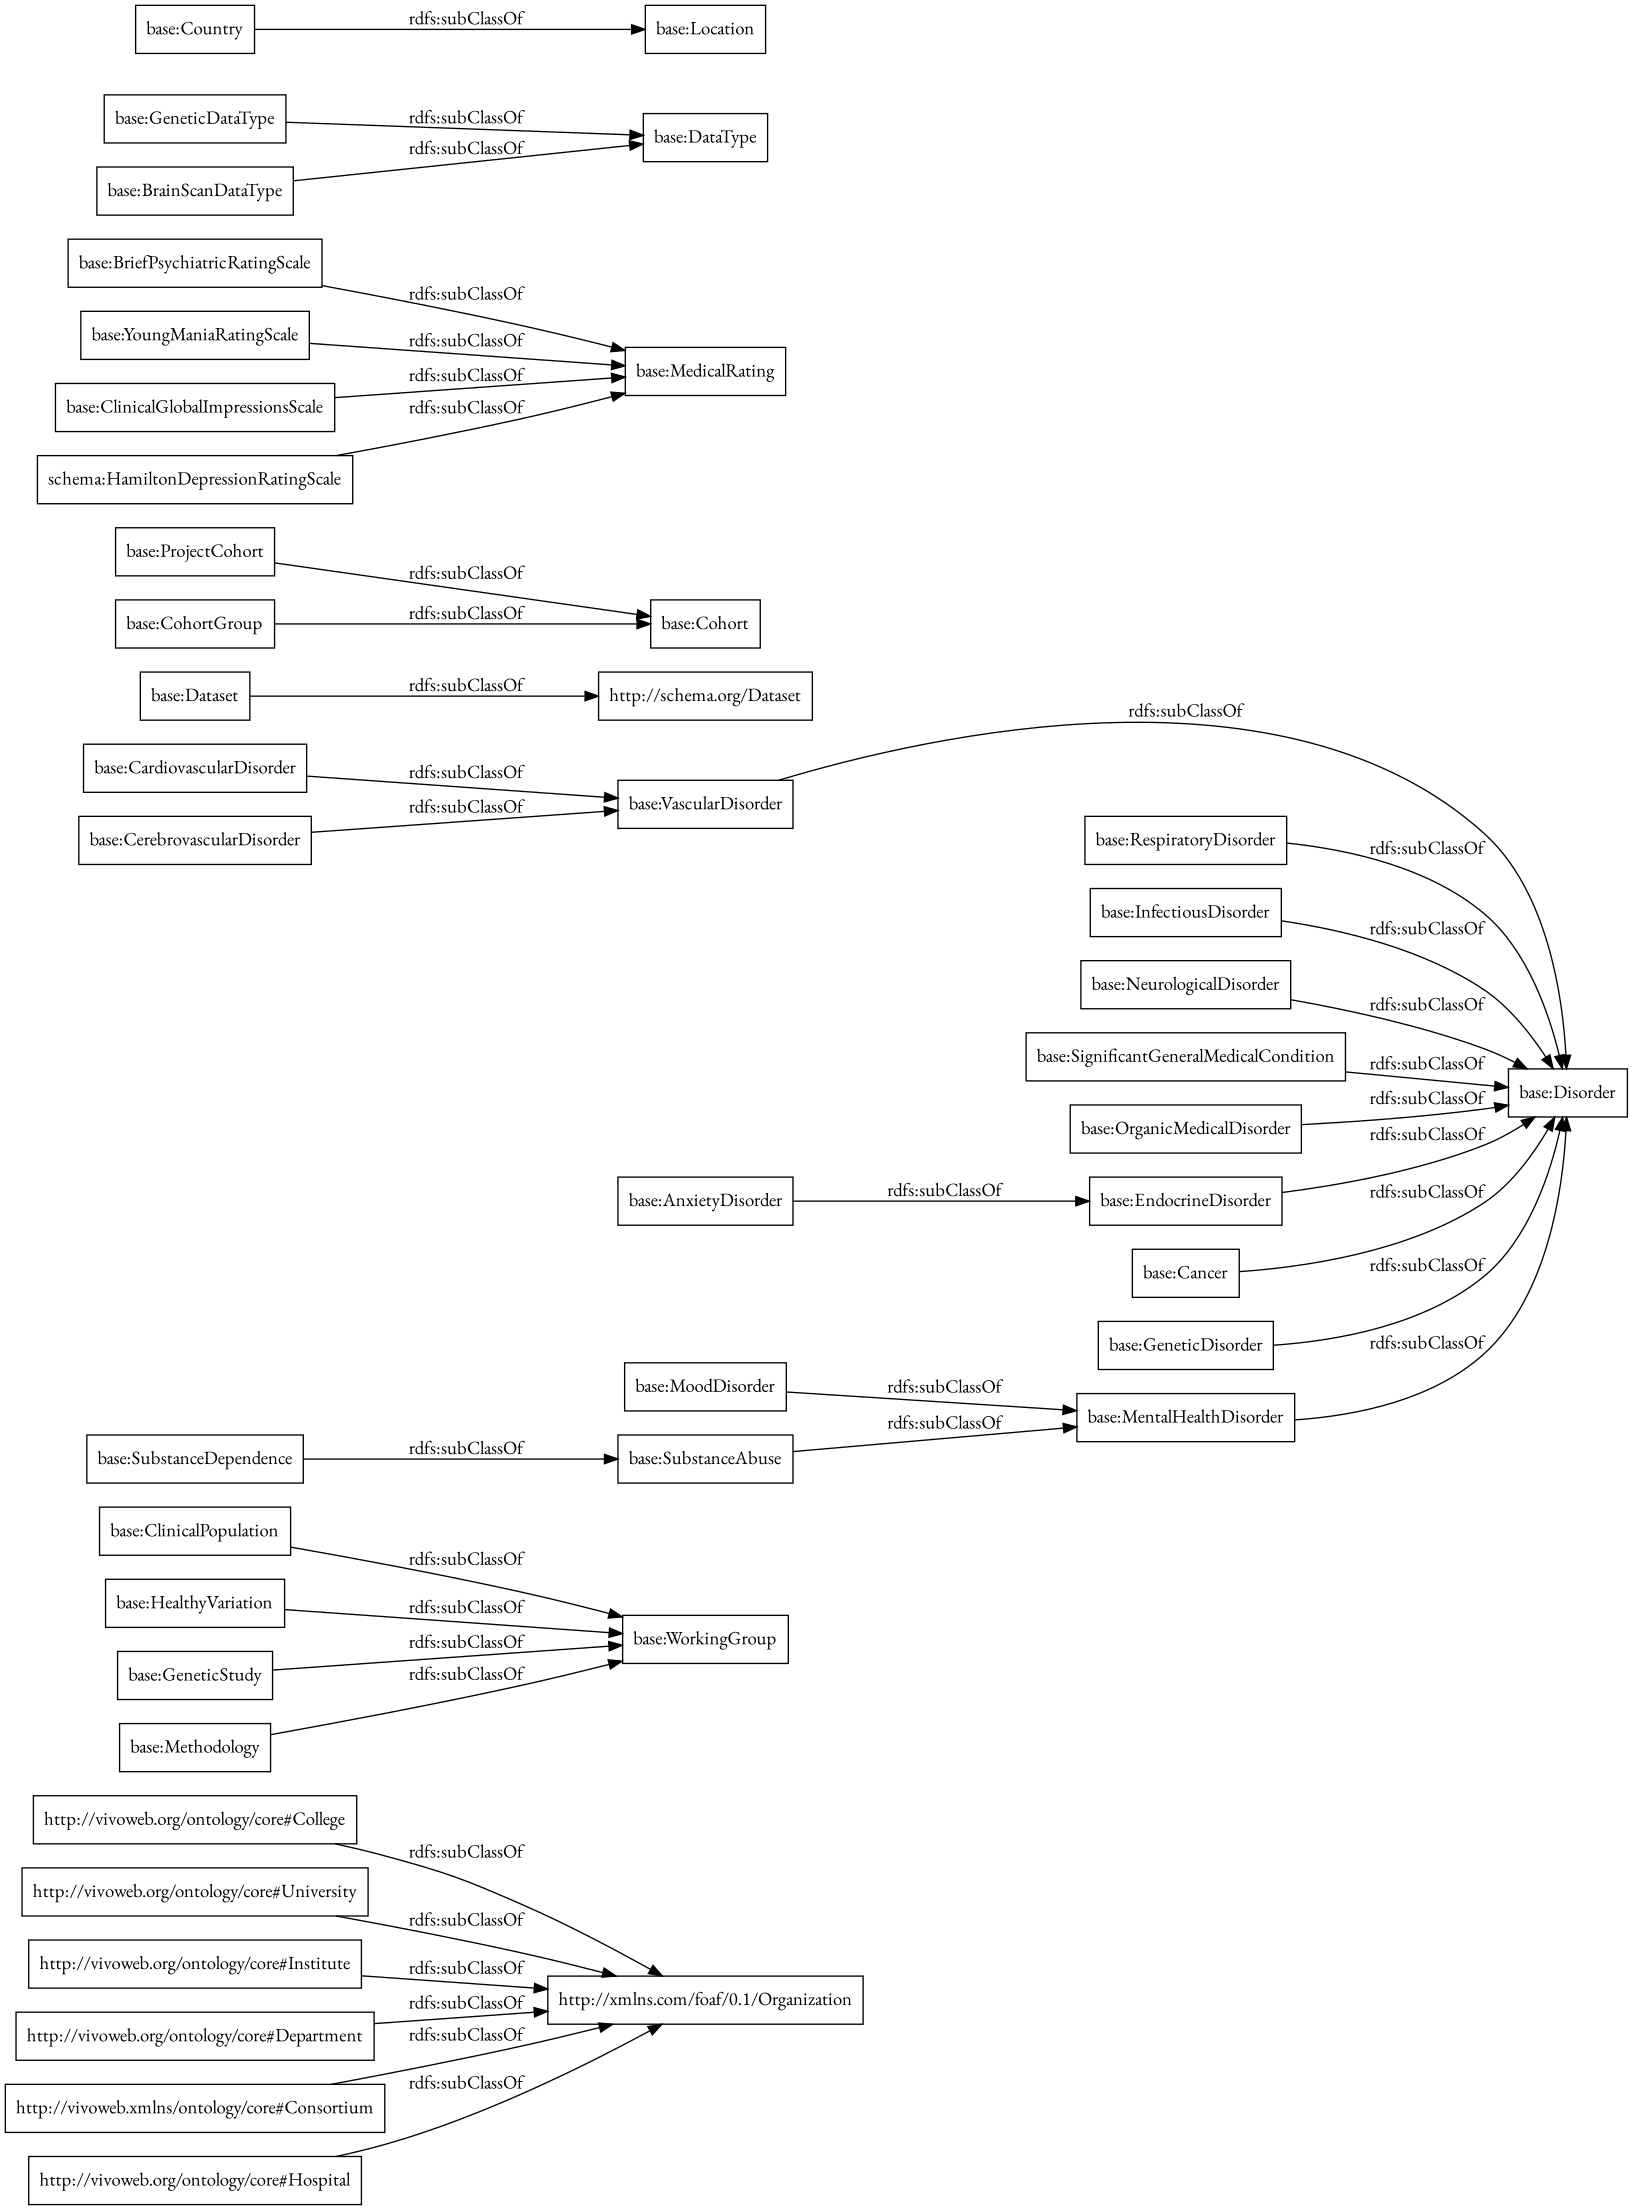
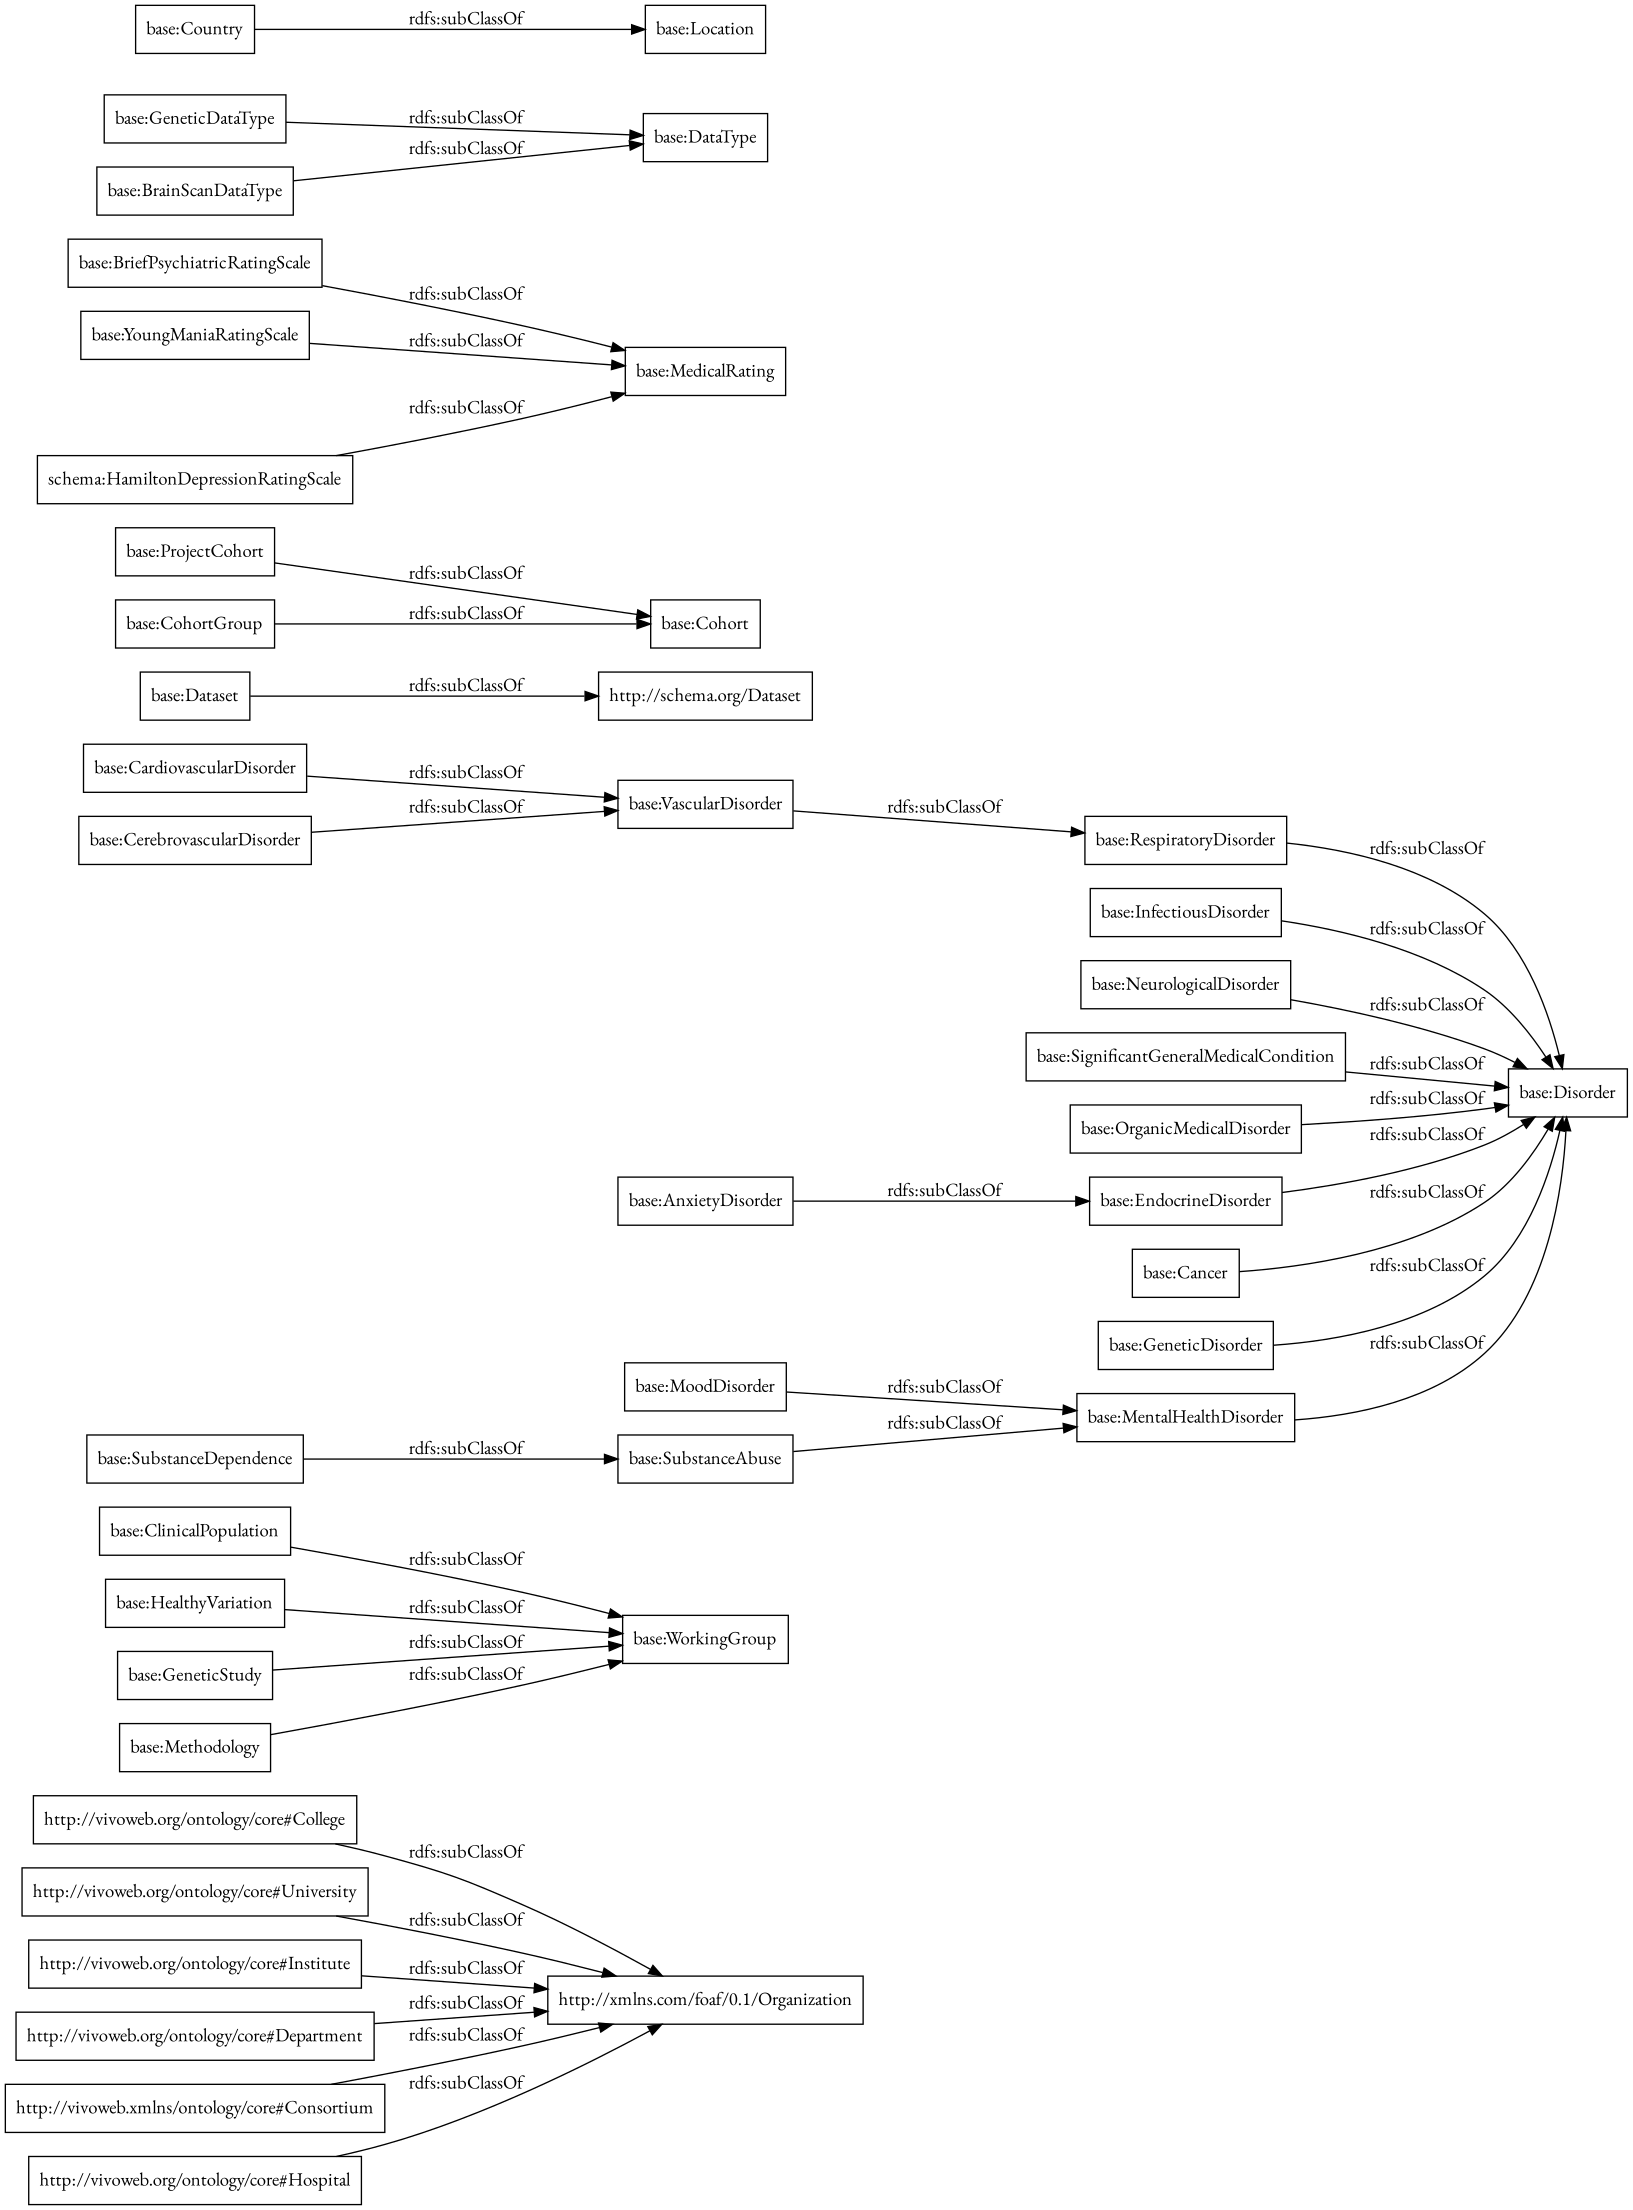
(195, 408) -> none
(1261, 734) -> (932, 821)
